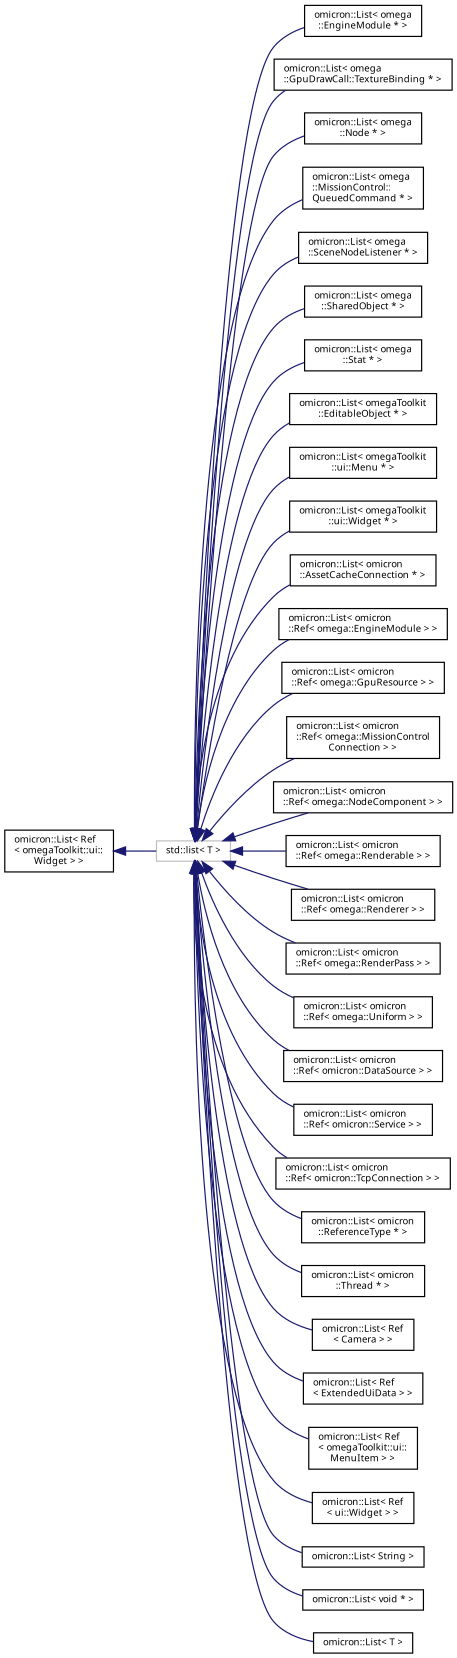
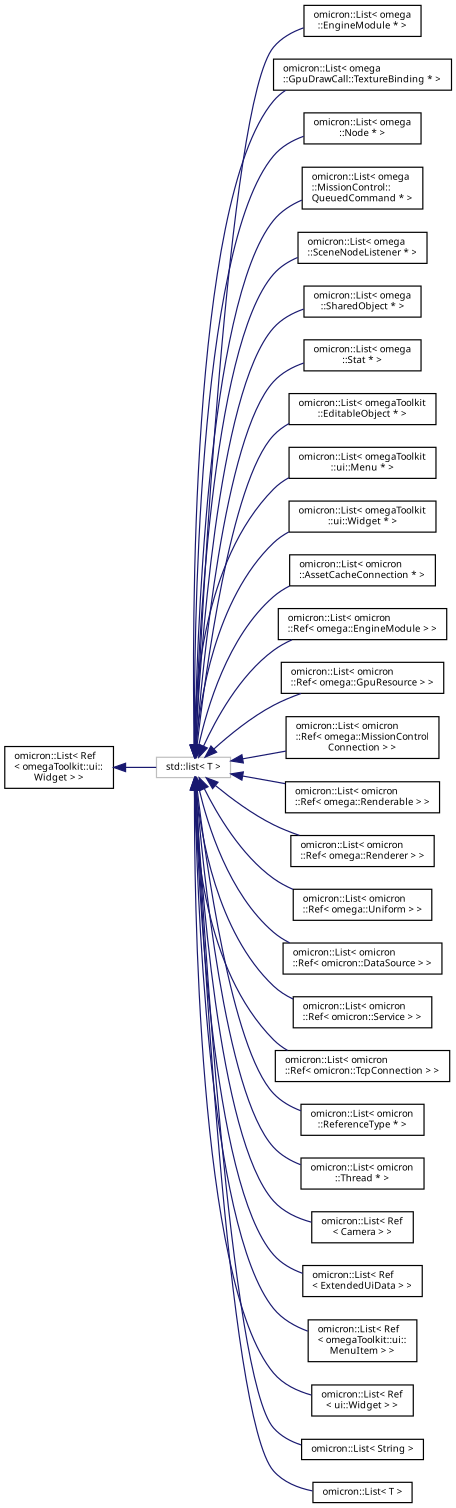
(363, 797) -> none
(363, 959) -> none
(363, 1600) -> none
